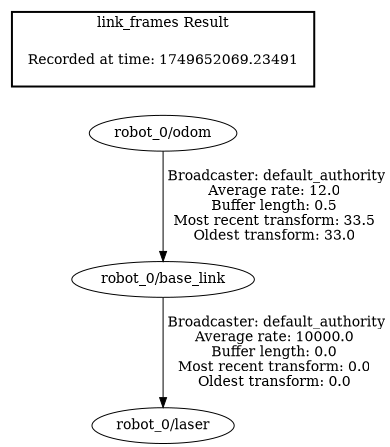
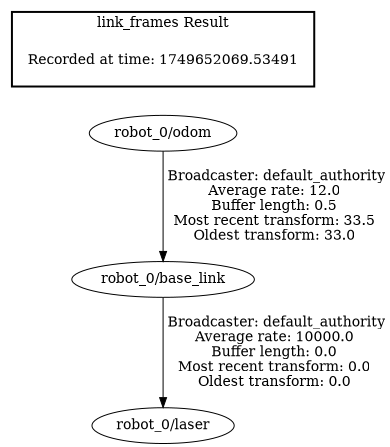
(163, 61) -> (163, 61)
